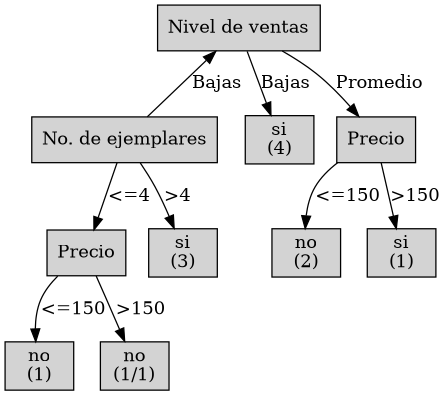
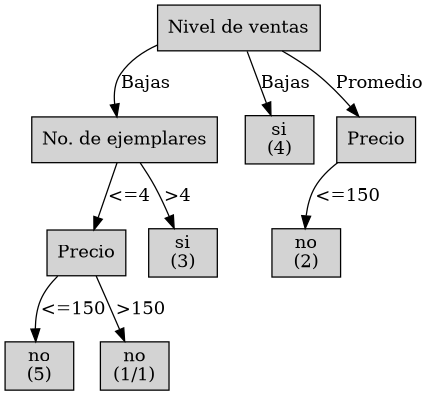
(177, 89) -> (126, 68)
(402, 253) -> none
(39, 366) -> (39, 366)
